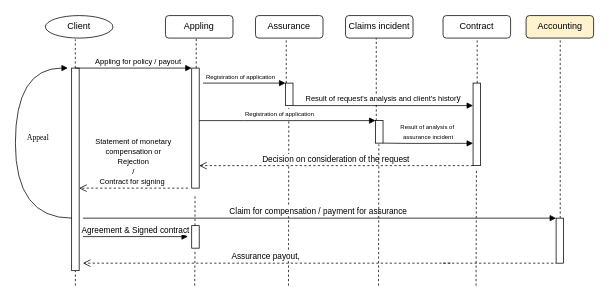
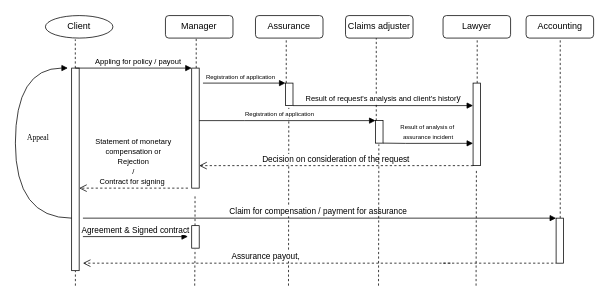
(199, 27) -> (199, 27)
(379, 27) -> (379, 27)
(477, 27) -> (477, 27)
(560, 27) -> (560, 27)
